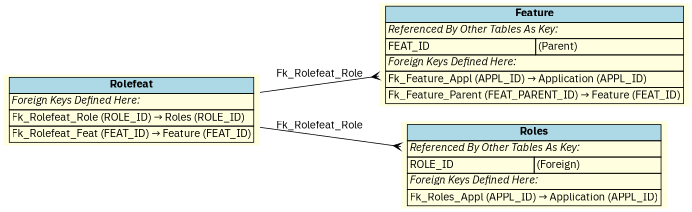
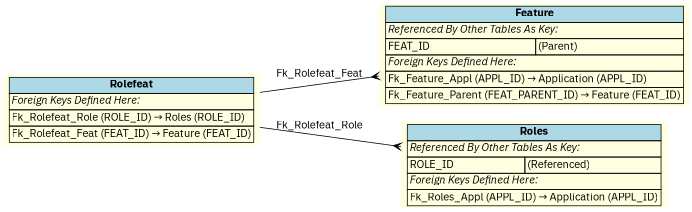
(320, 74) -> (320, 74)
(559, 165) -> (559, 165)
